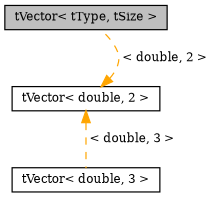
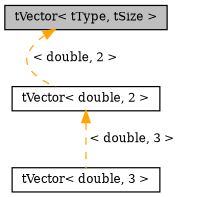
(118, 52) -> (28, 65)
